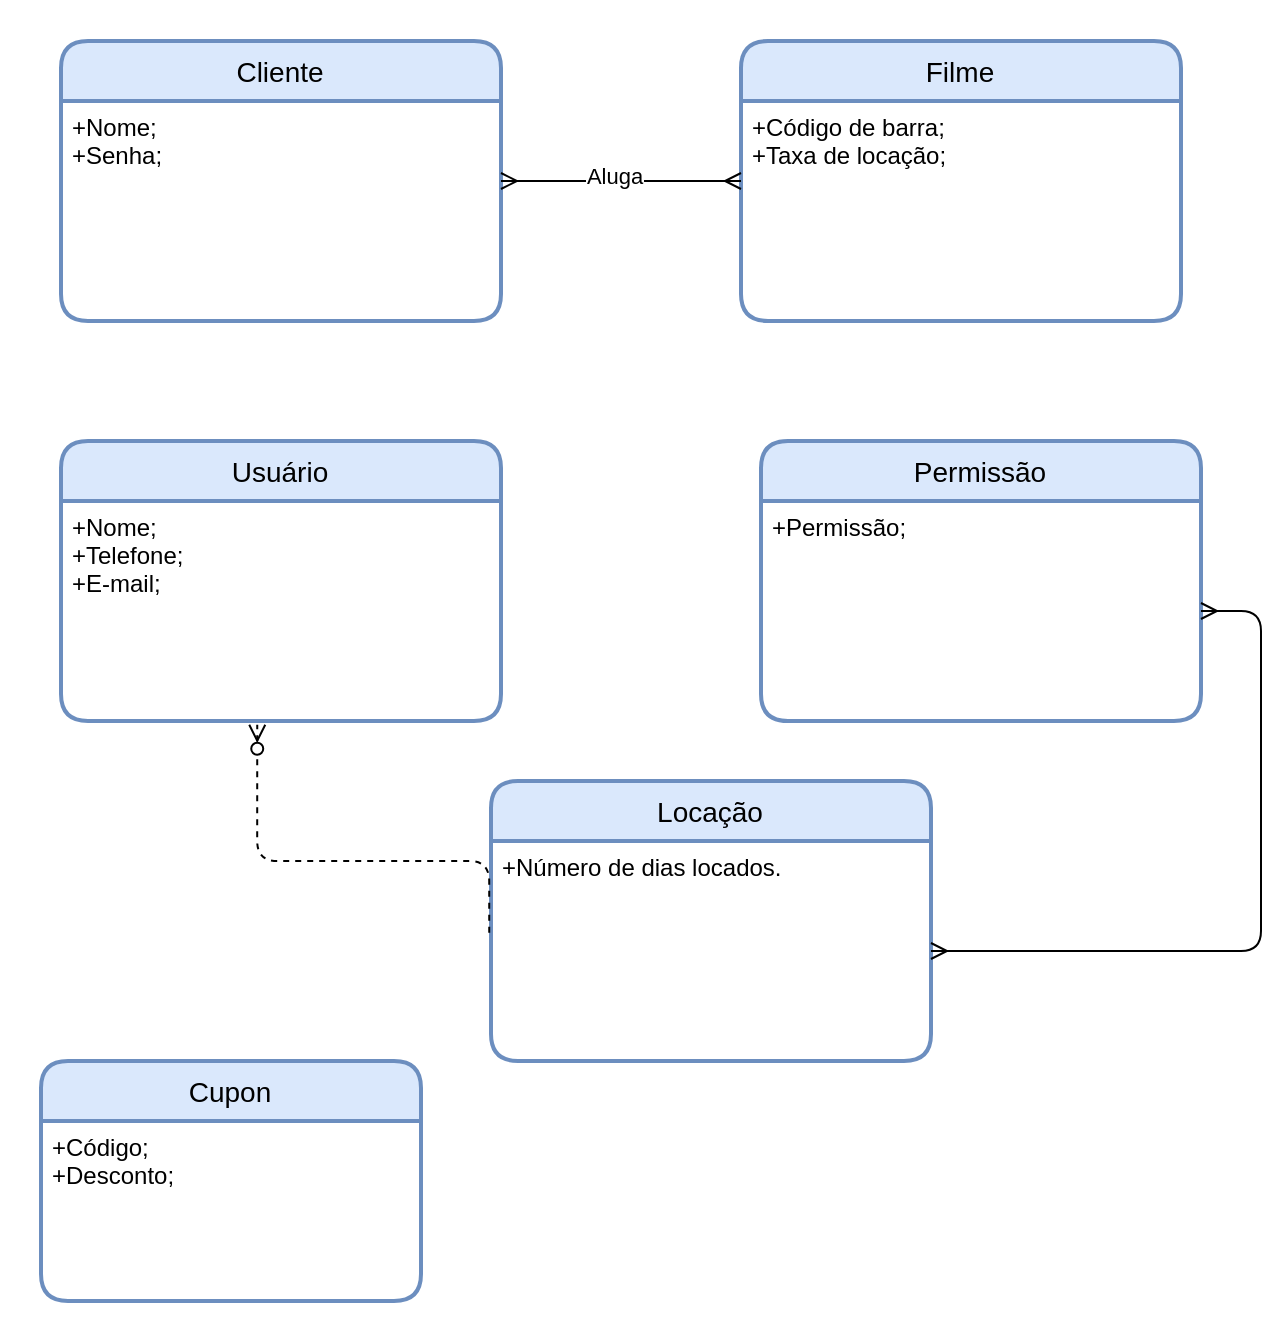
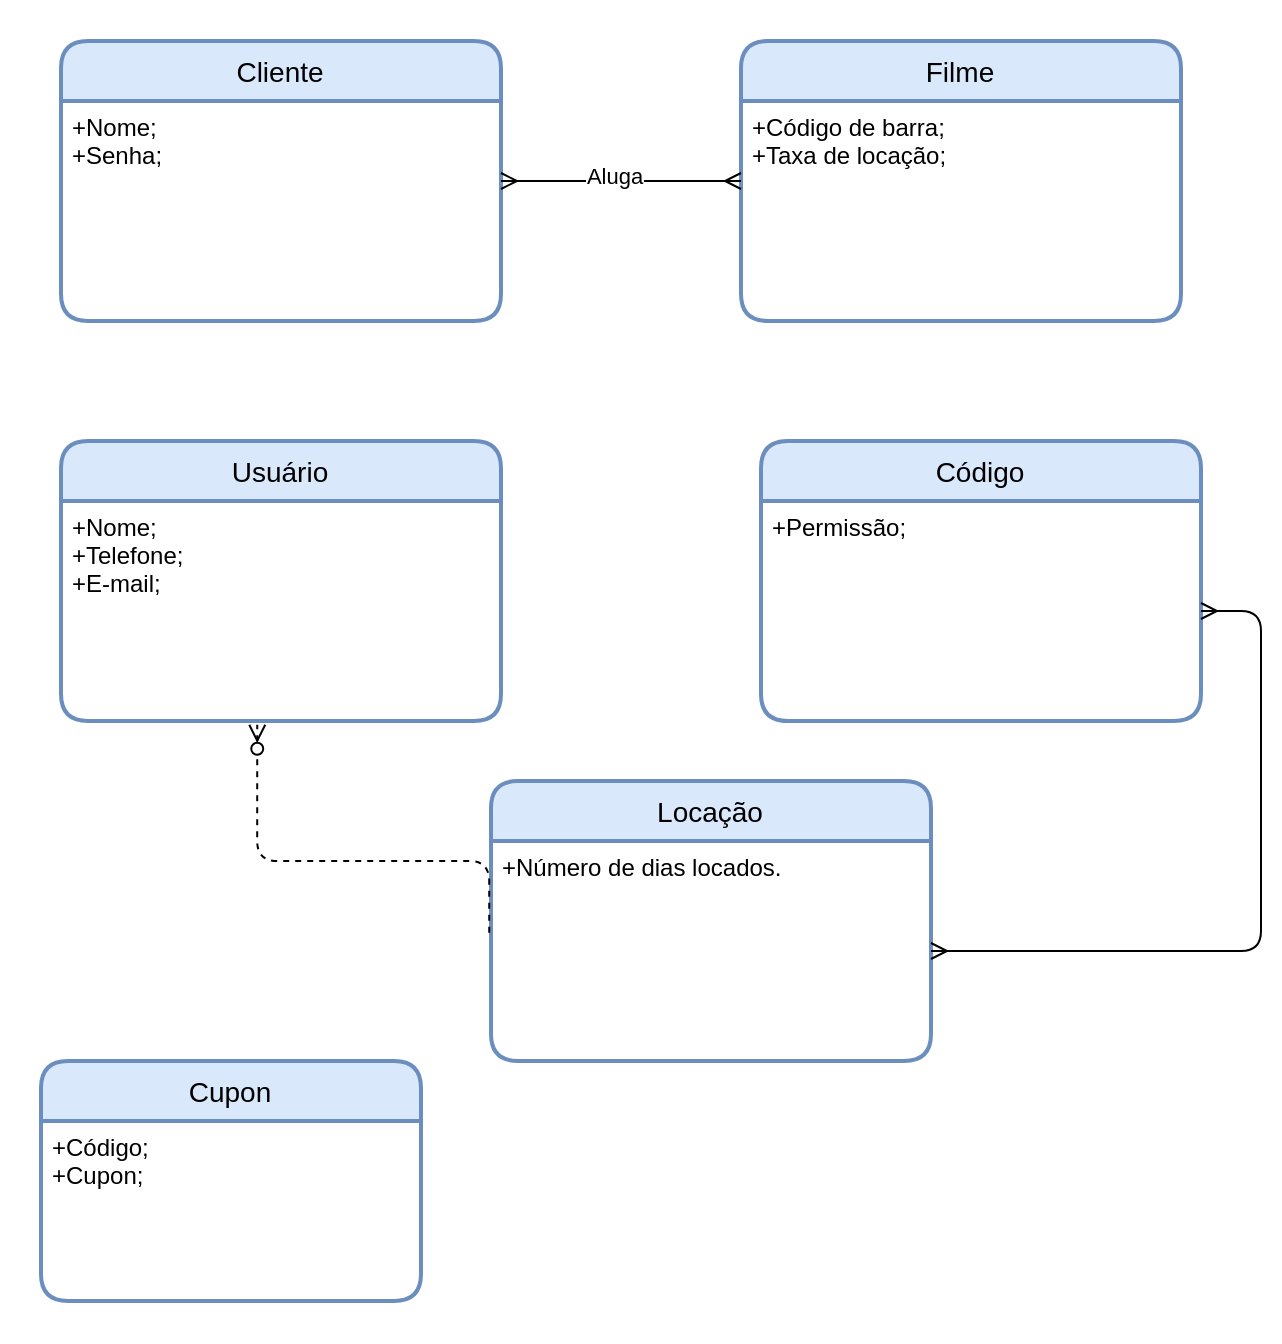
(980, 473) -> (980, 473)
(100, 1148) -> (100, 1148)
